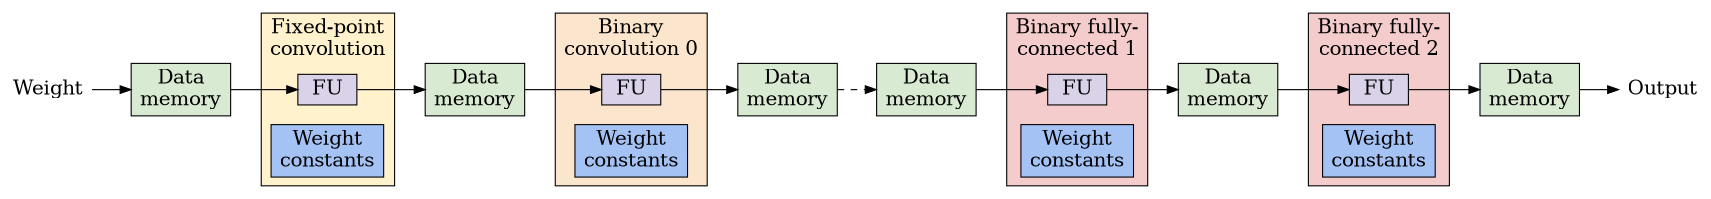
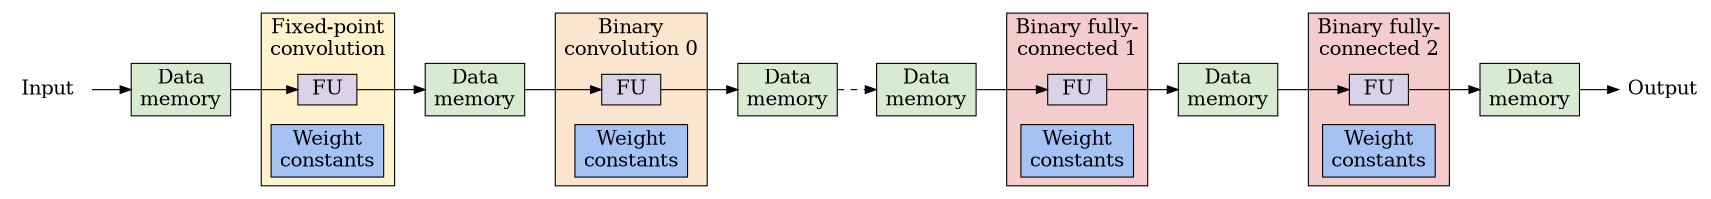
(48, 90) -> (48, 90)
